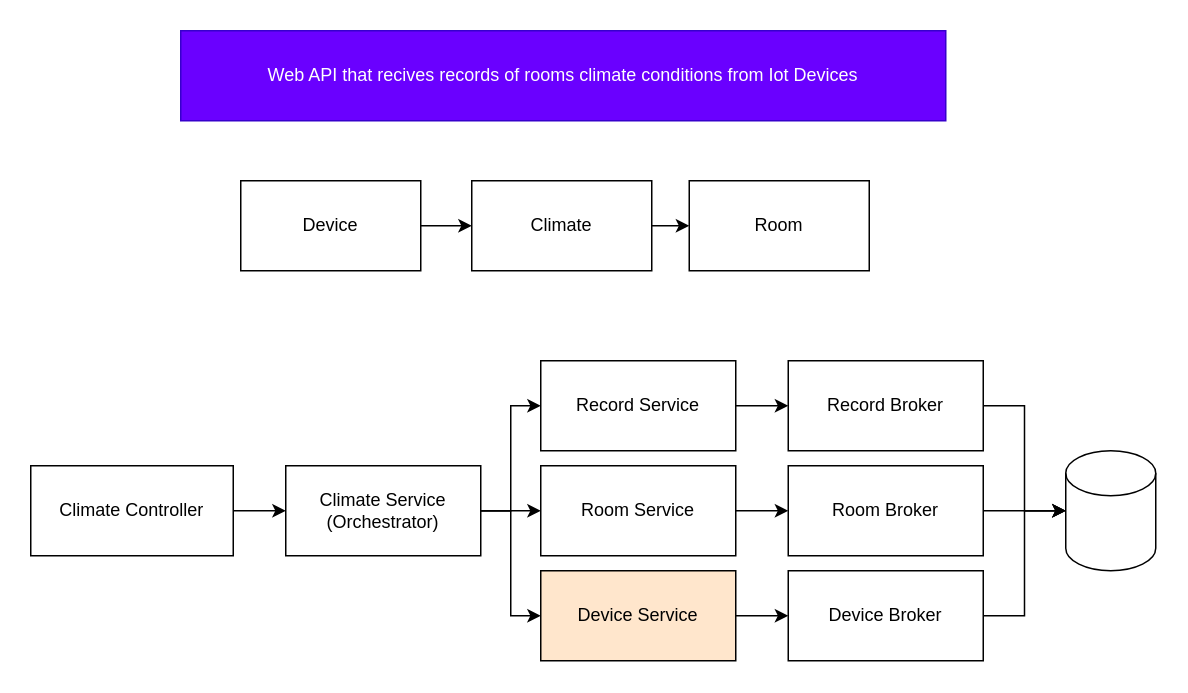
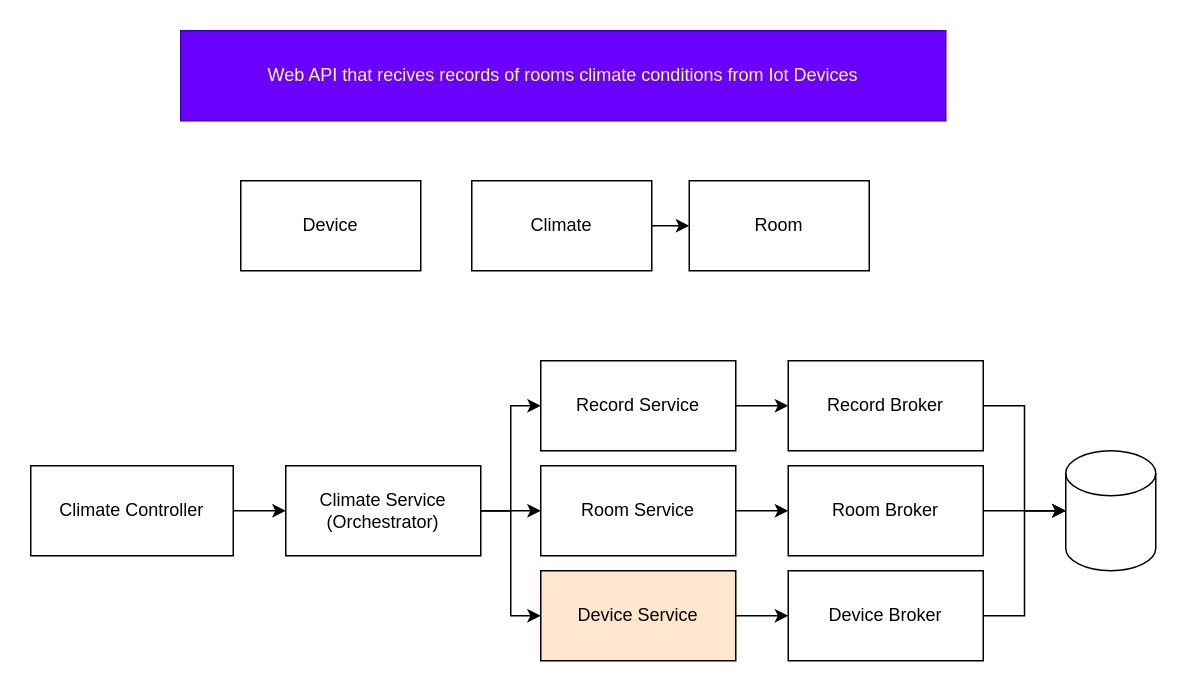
(450, 226) -> none
